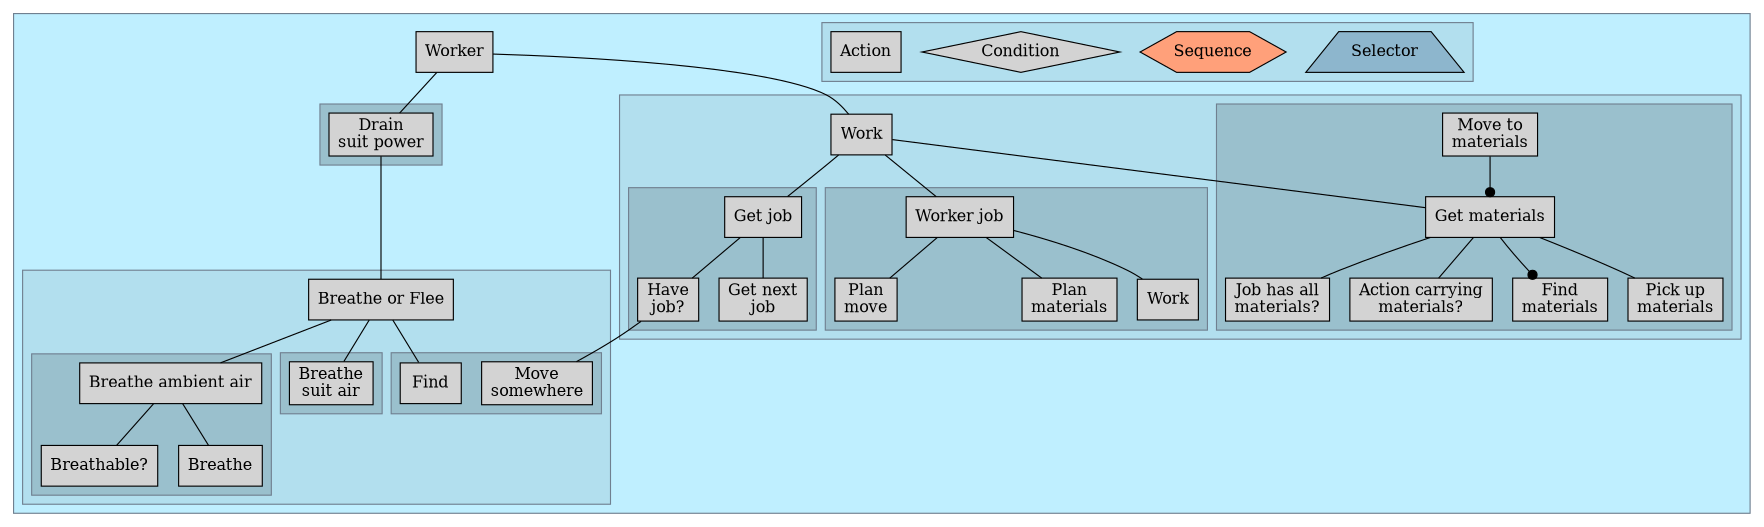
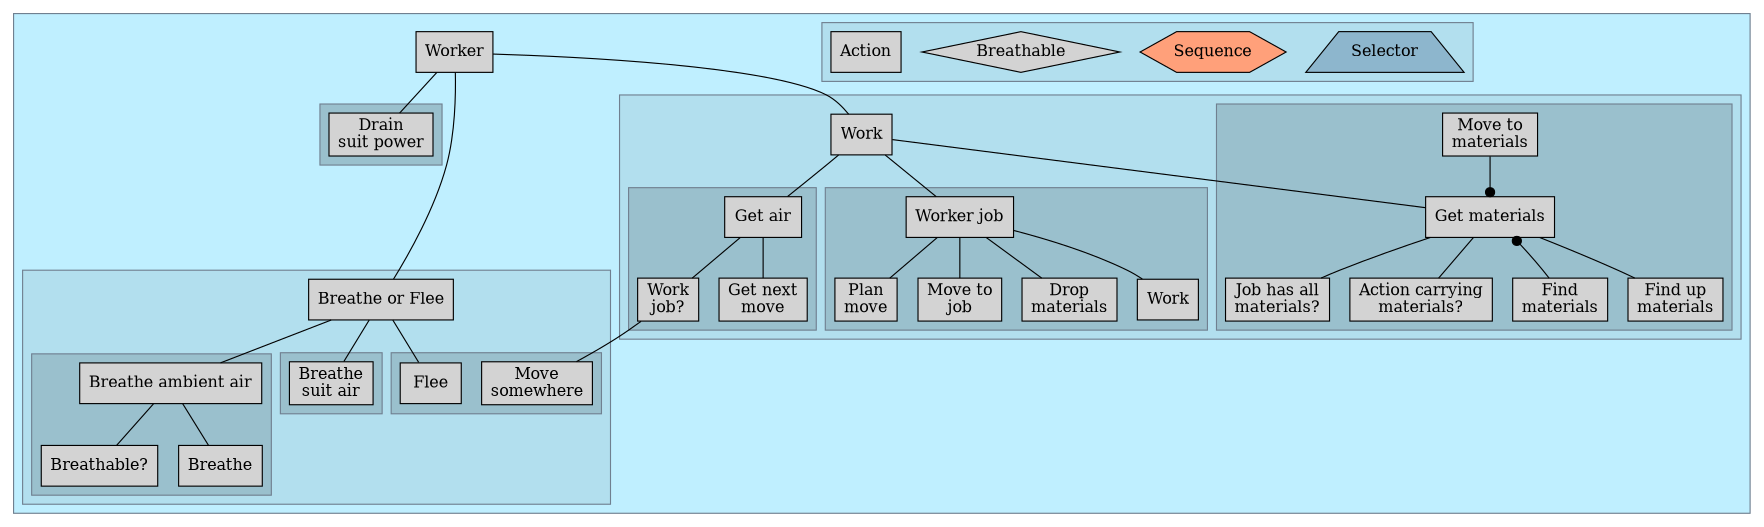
(1021, 52) -> (1021, 52)
(763, 217) -> (763, 217)
(381, 218) -> (442, 181)
(1514, 255) -> (1535, 261)
(668, 300) -> (668, 300)
(763, 300) -> (763, 300)
none -> (960, 300)
(1070, 300) -> (1070, 300)
(1675, 300) -> (1675, 300)
(431, 383) -> (431, 383)
